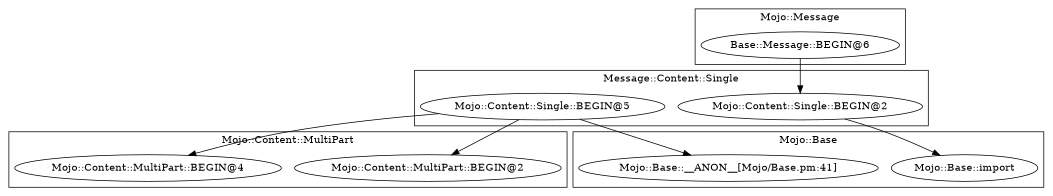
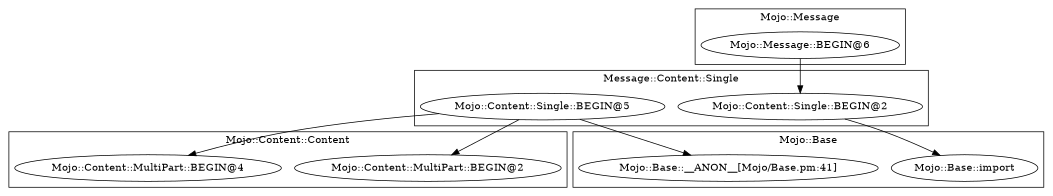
(800, 45) -> (800, 45)
(288, 140) -> (288, 140)
